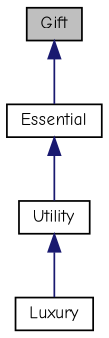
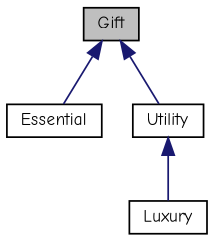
(54, 178) -> (144, 80)
